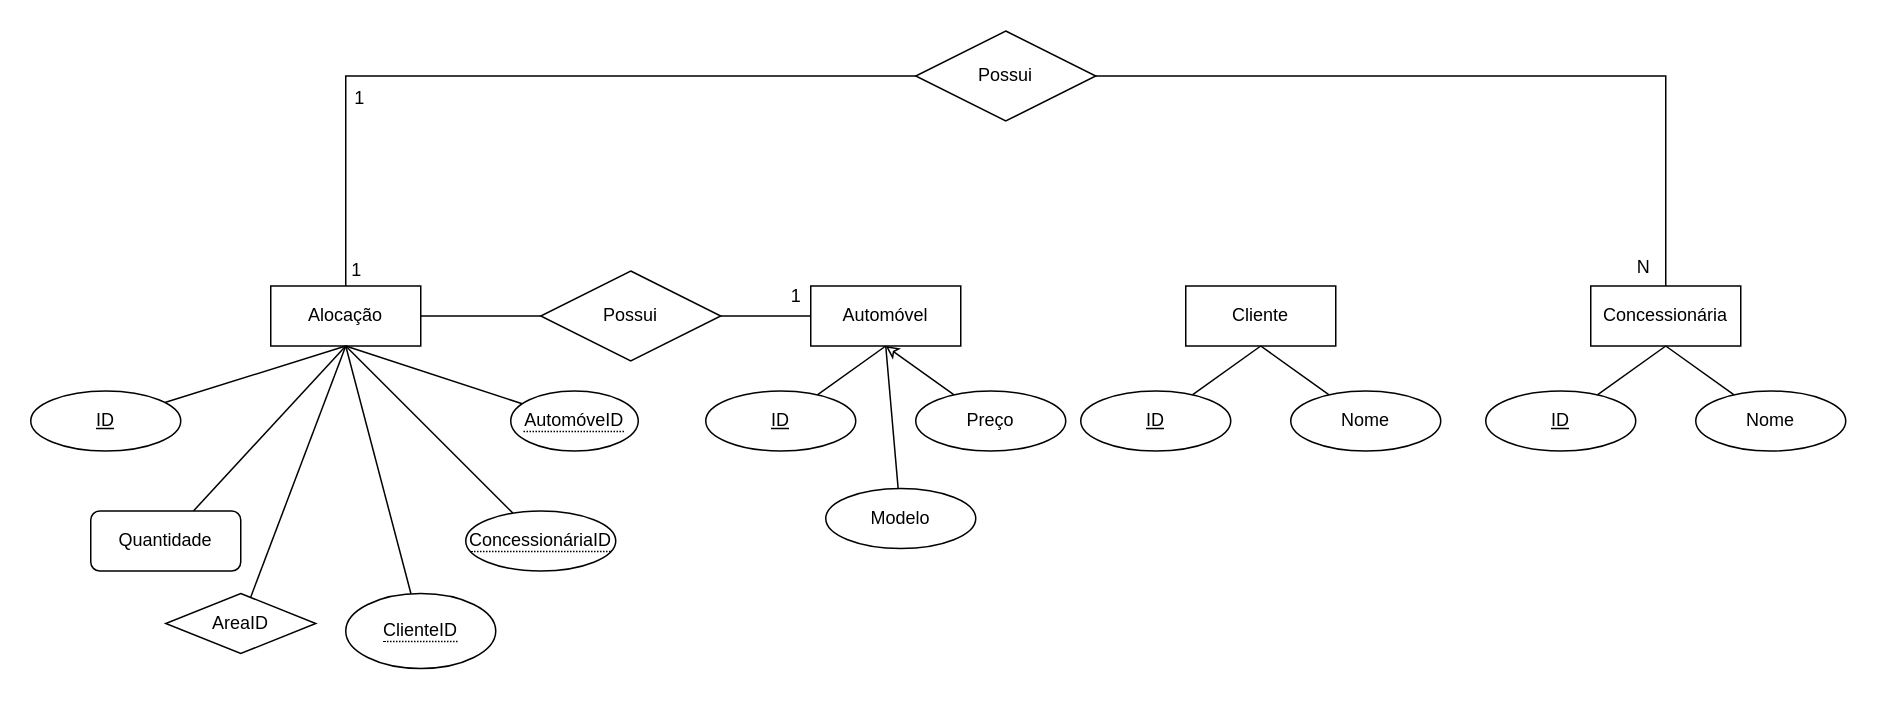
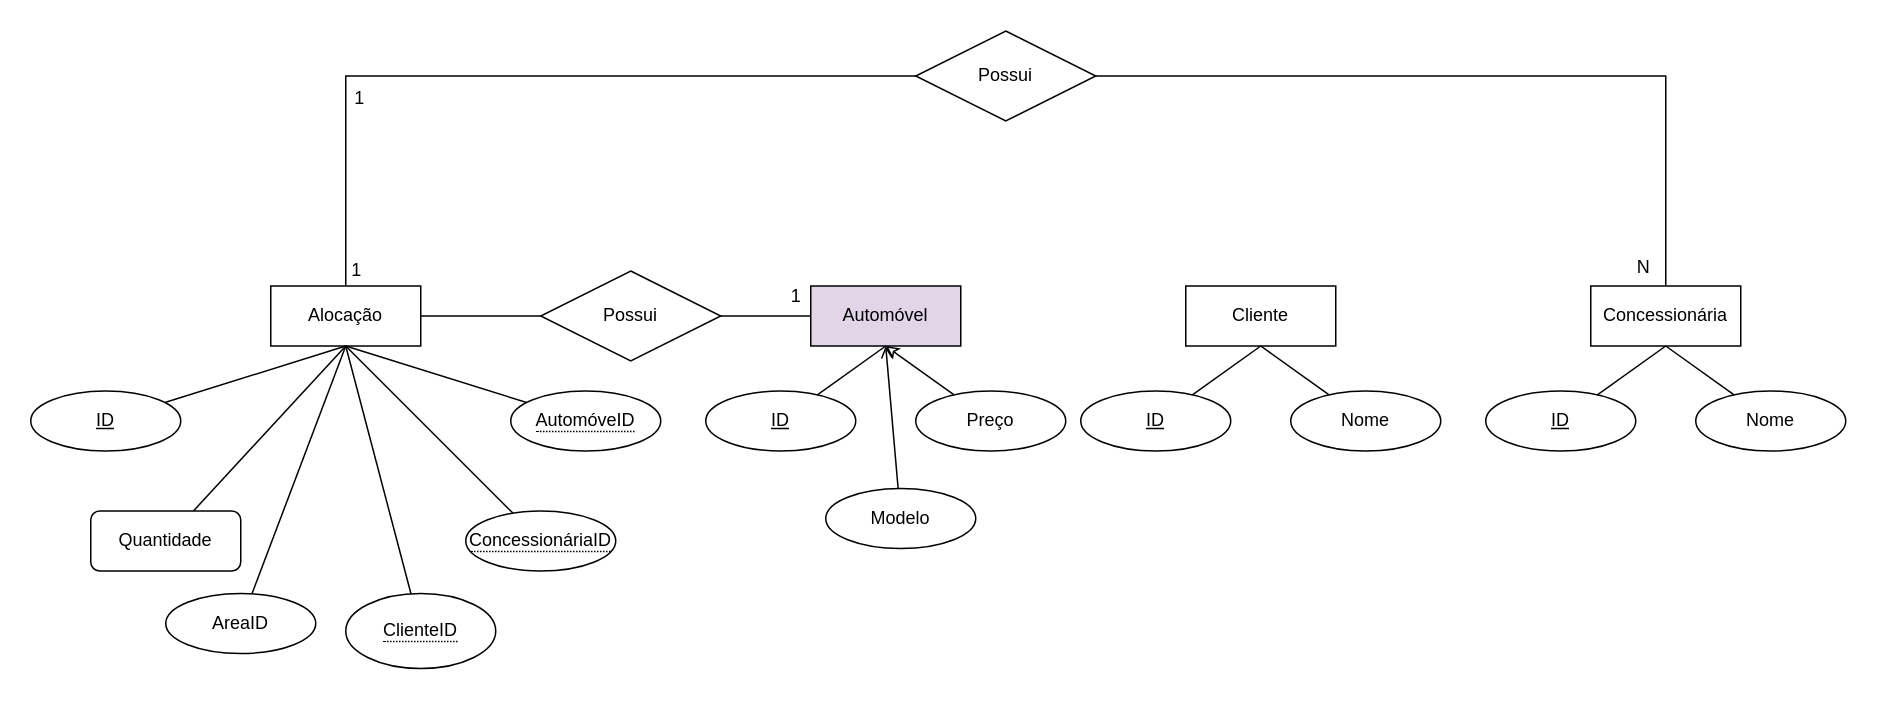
(886, 316) -> (886, 316)
(886, 352) -> (886, 353)
(575, 421) -> (586, 421)
(241, 623) -> (241, 623)
